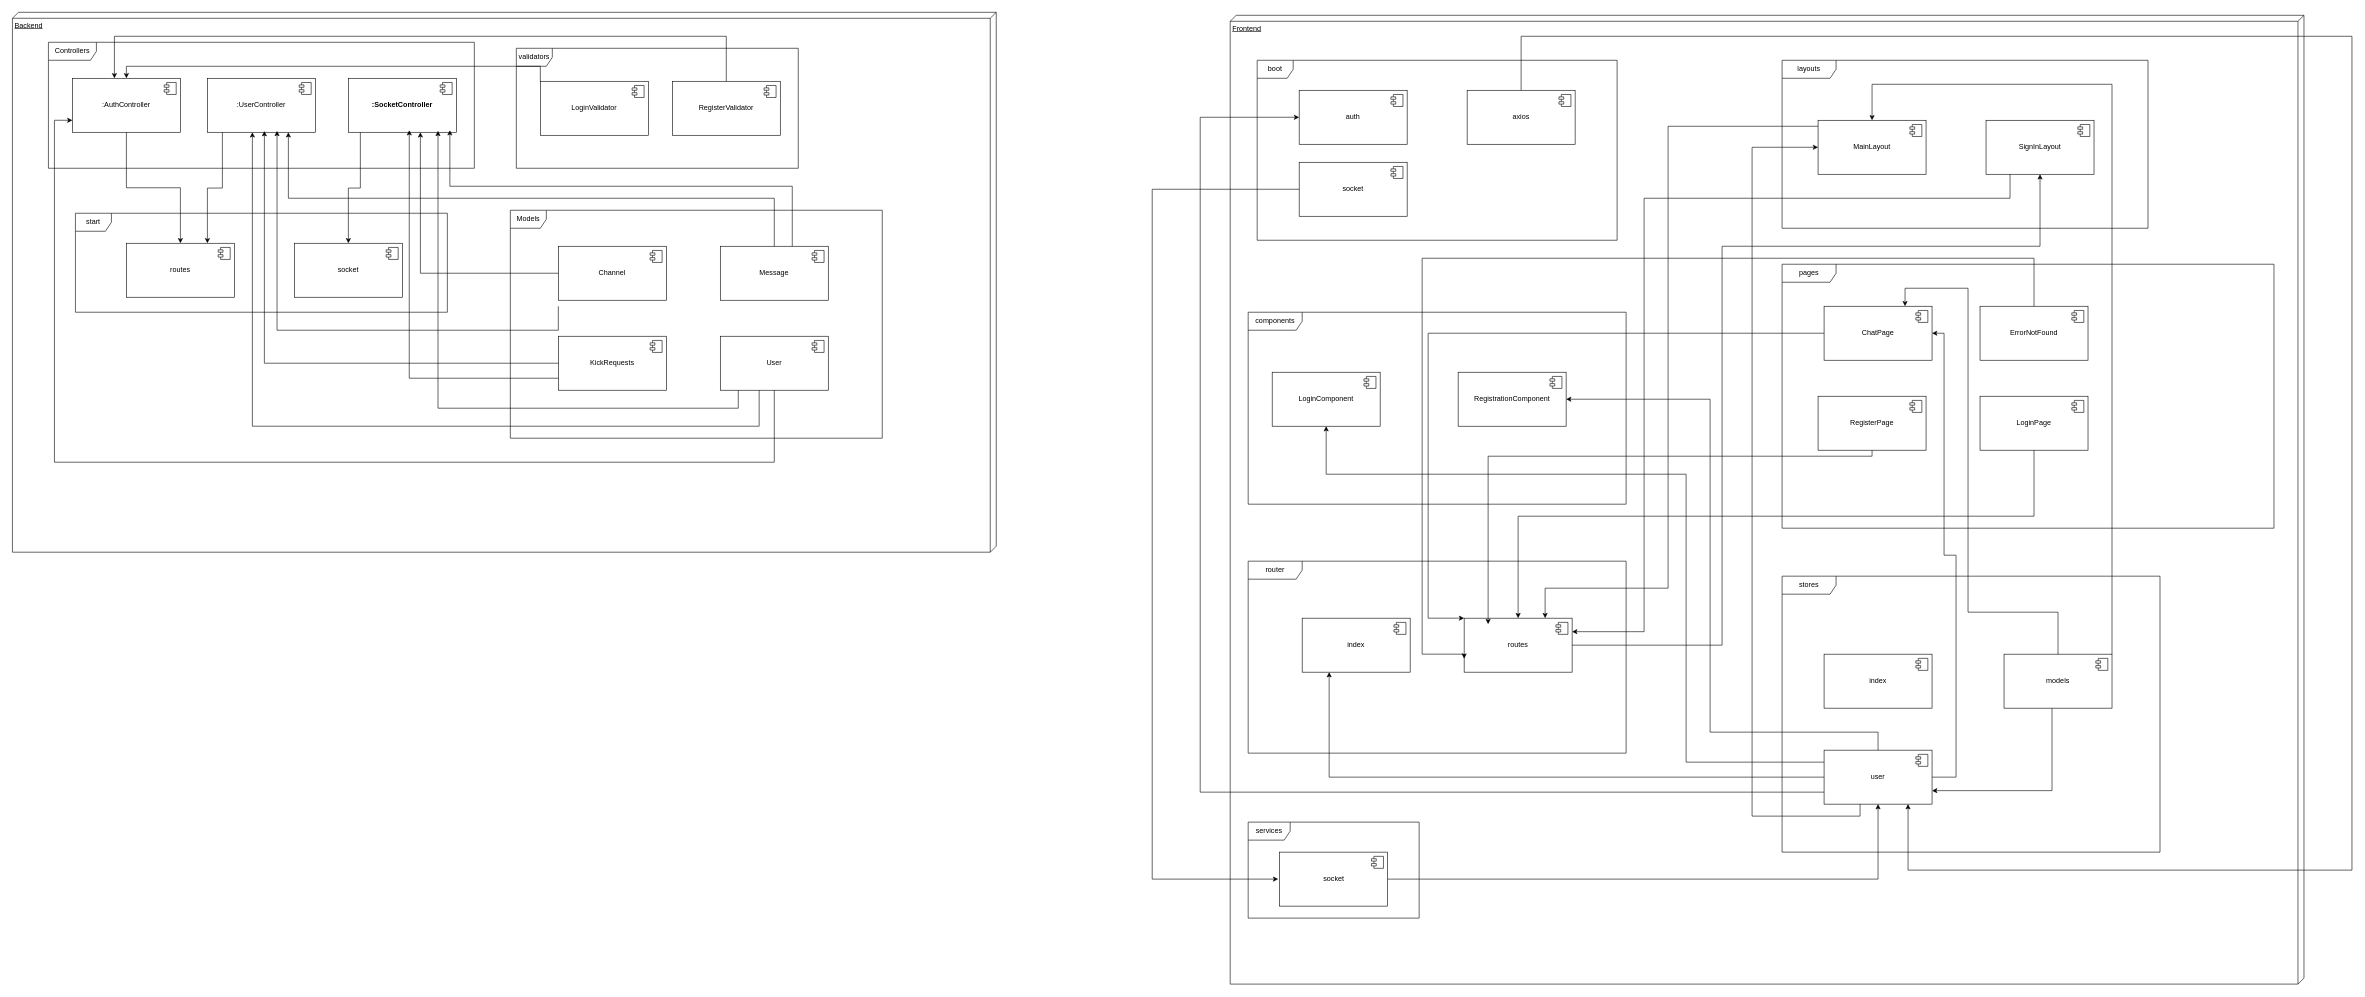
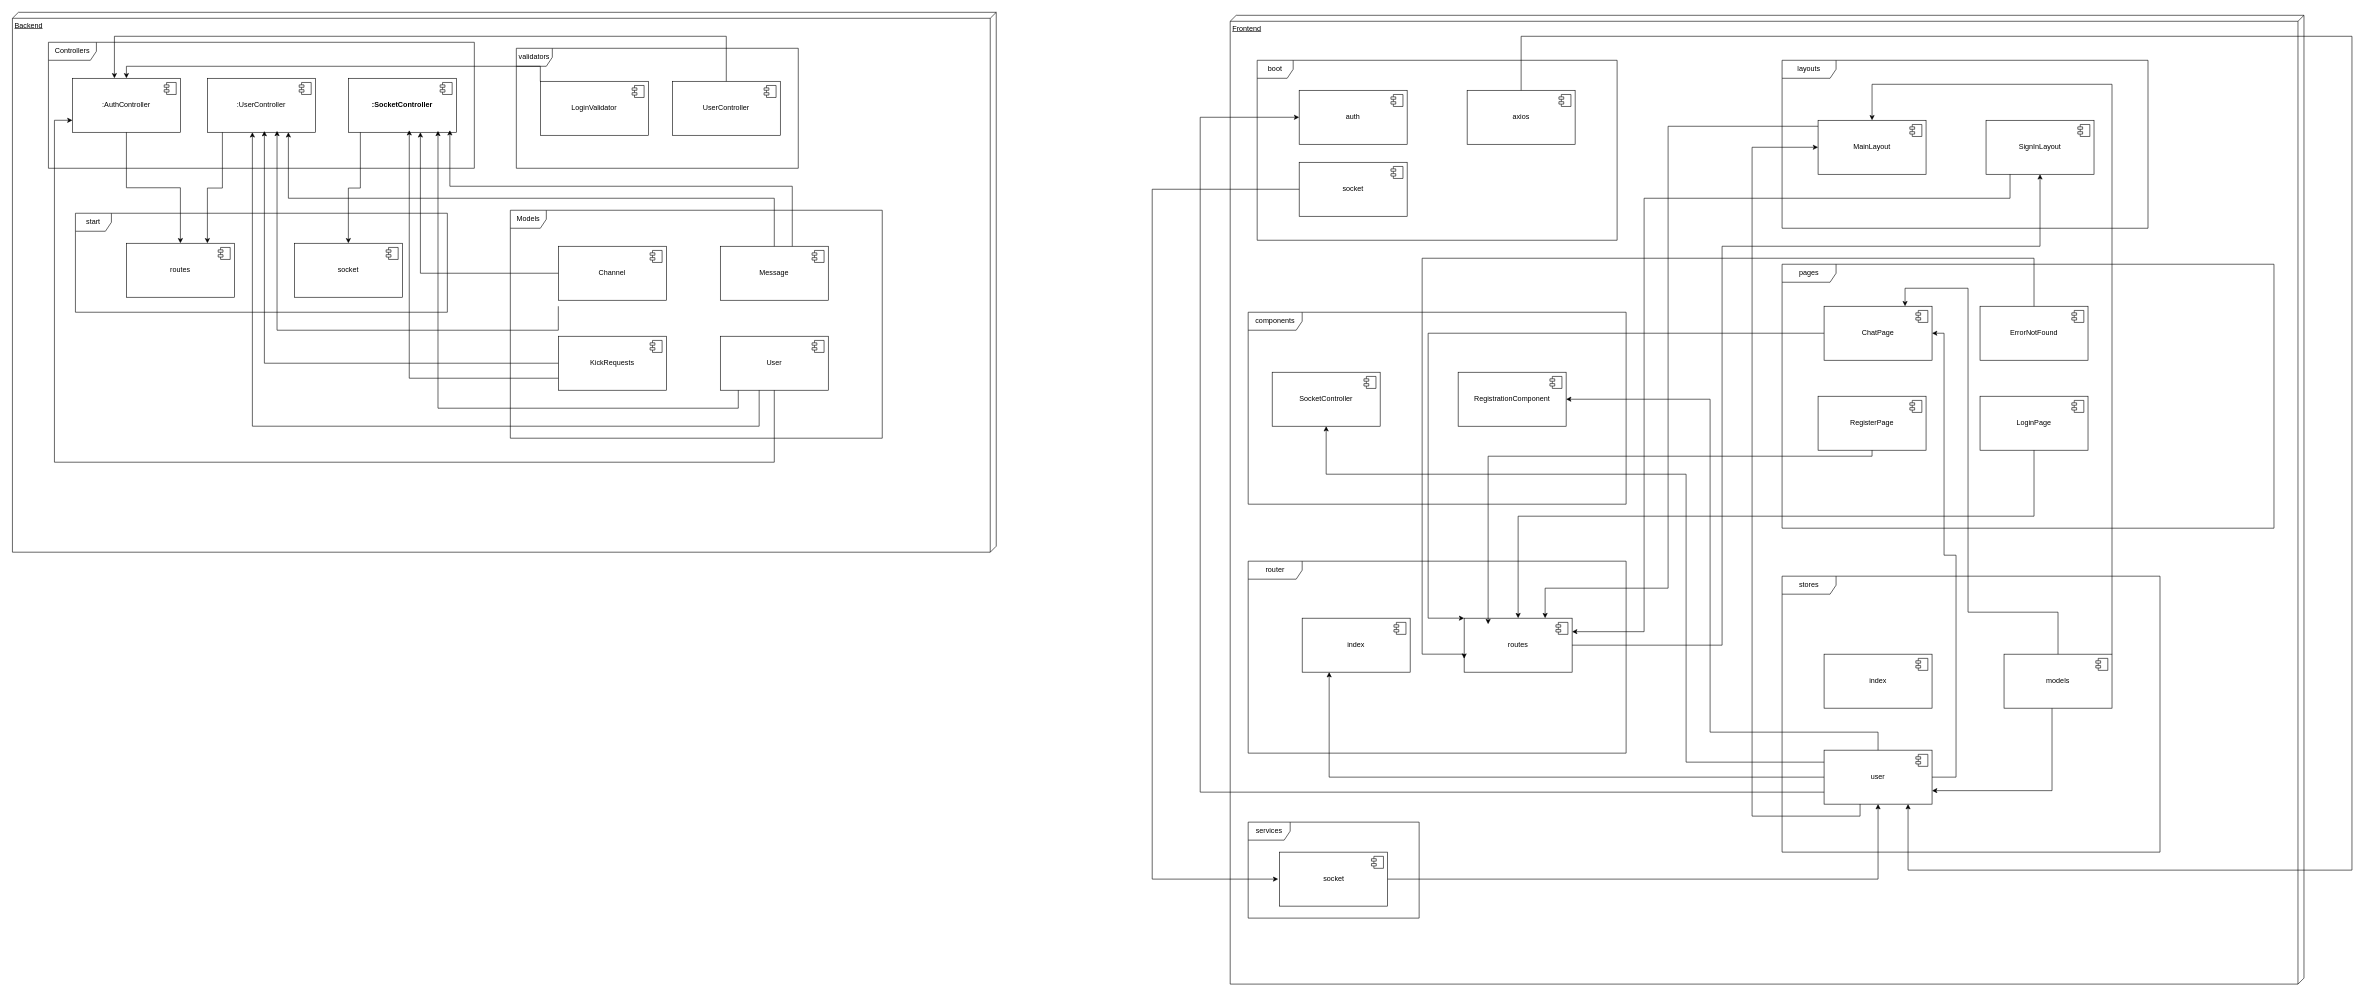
(726, 108) -> (726, 108)
(1326, 399) -> (1326, 399)
